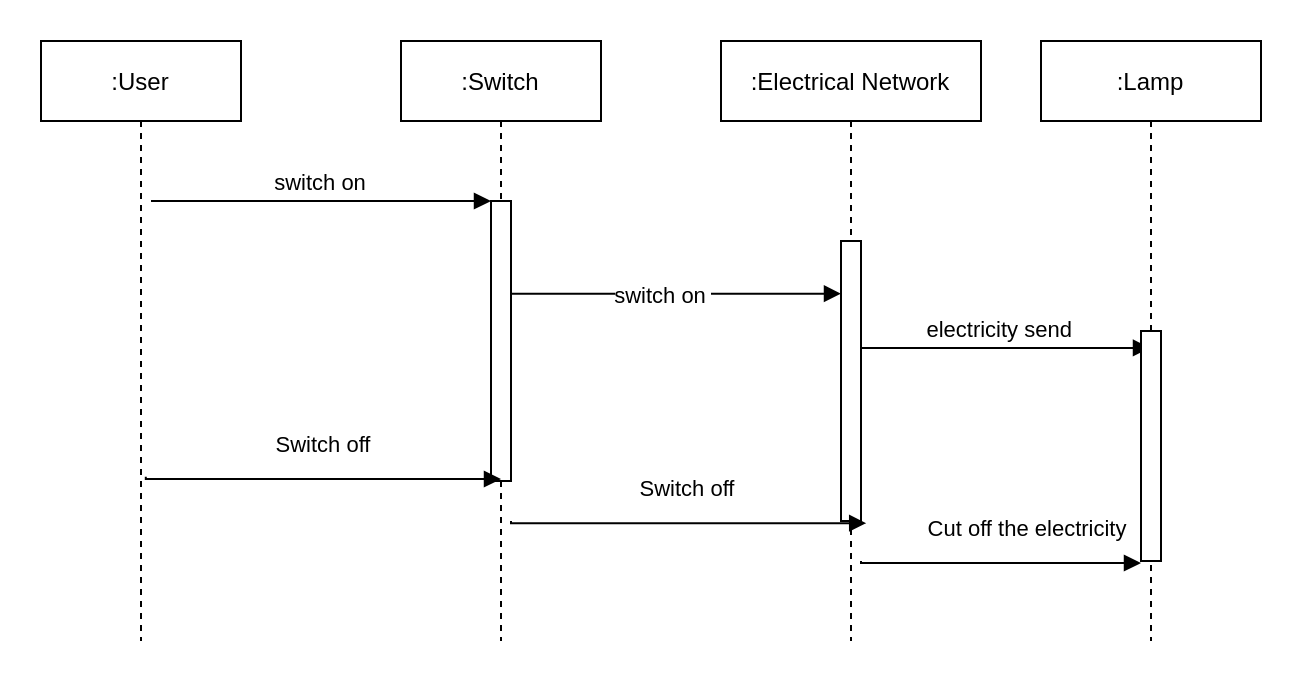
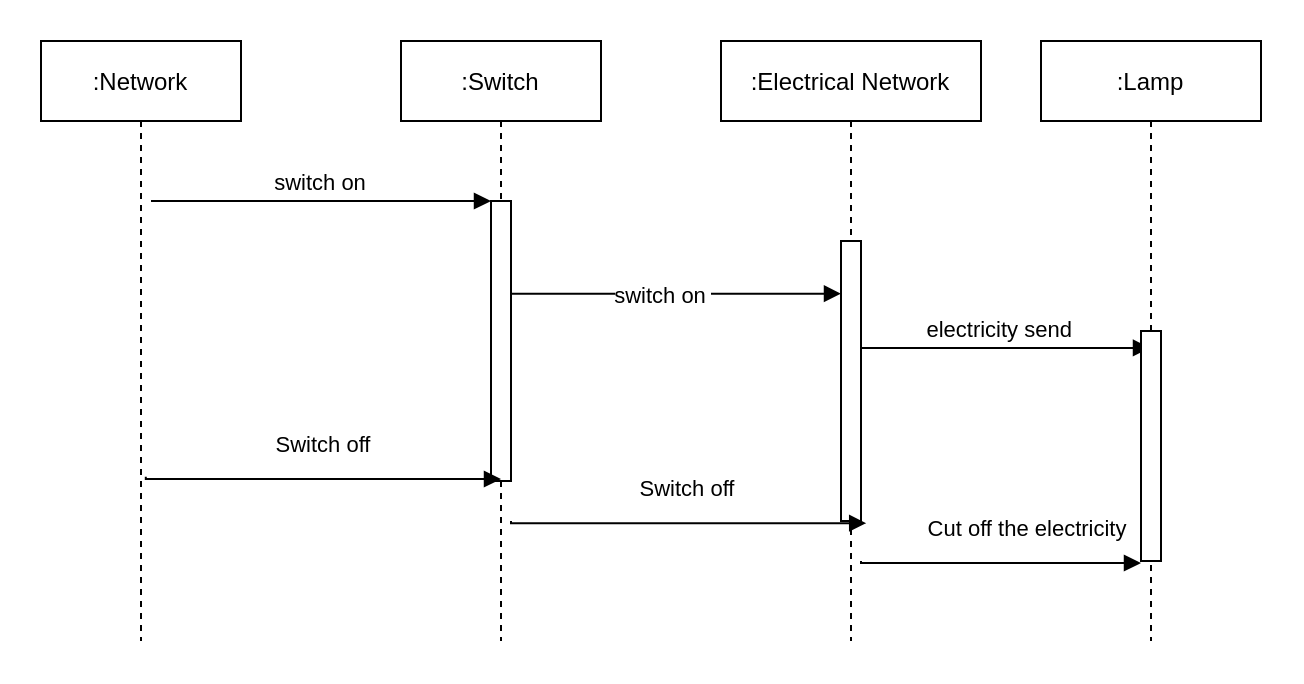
(140, 82) -> (140, 82)
